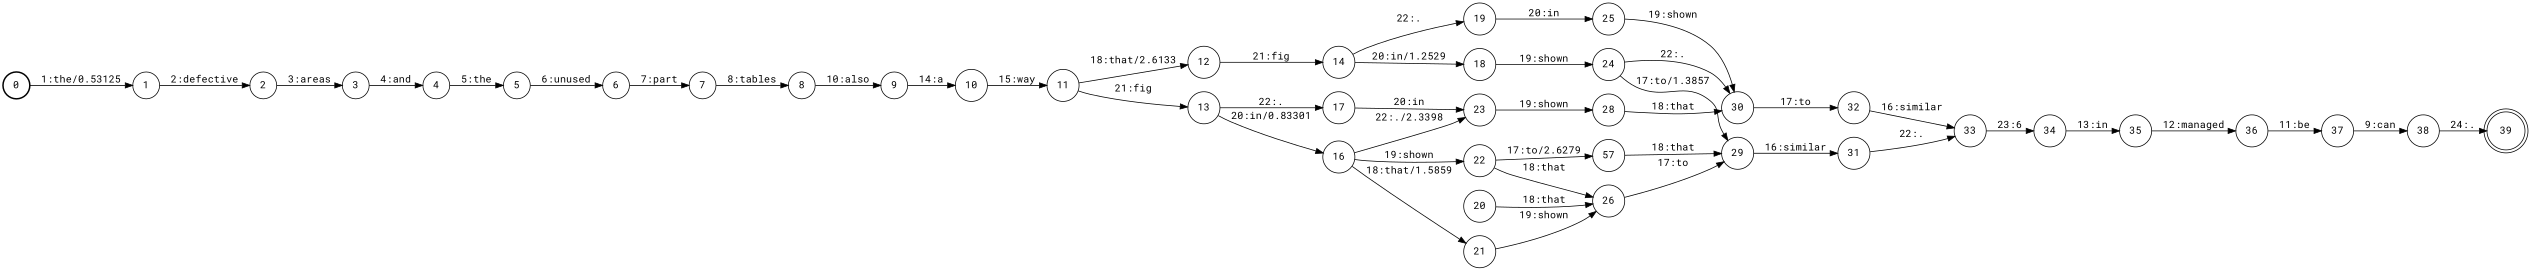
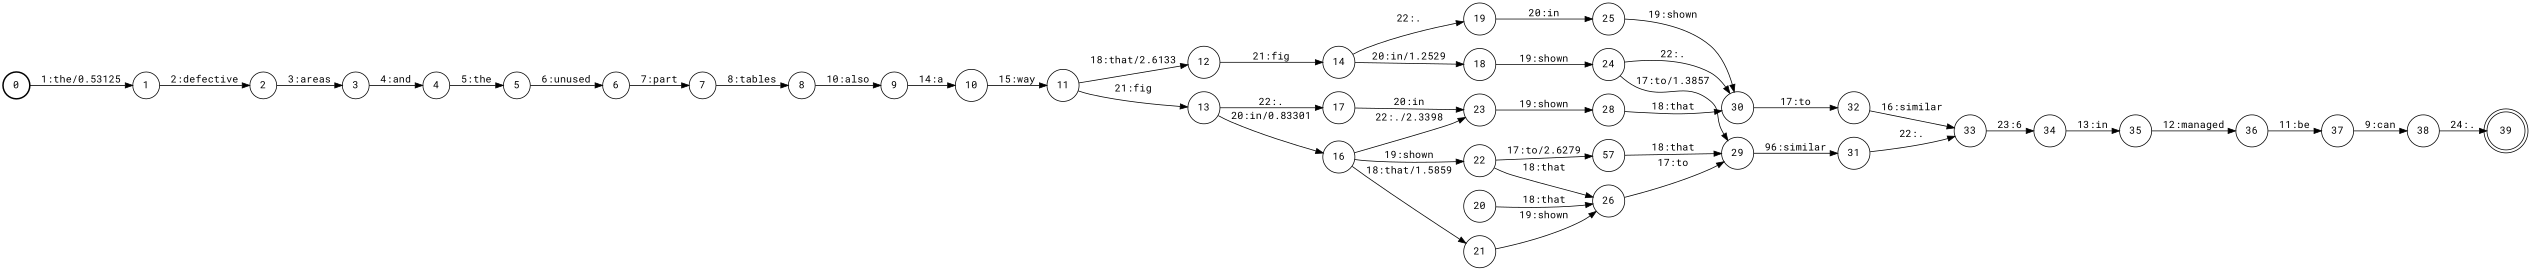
(1796, 148) -> (1796, 148)
